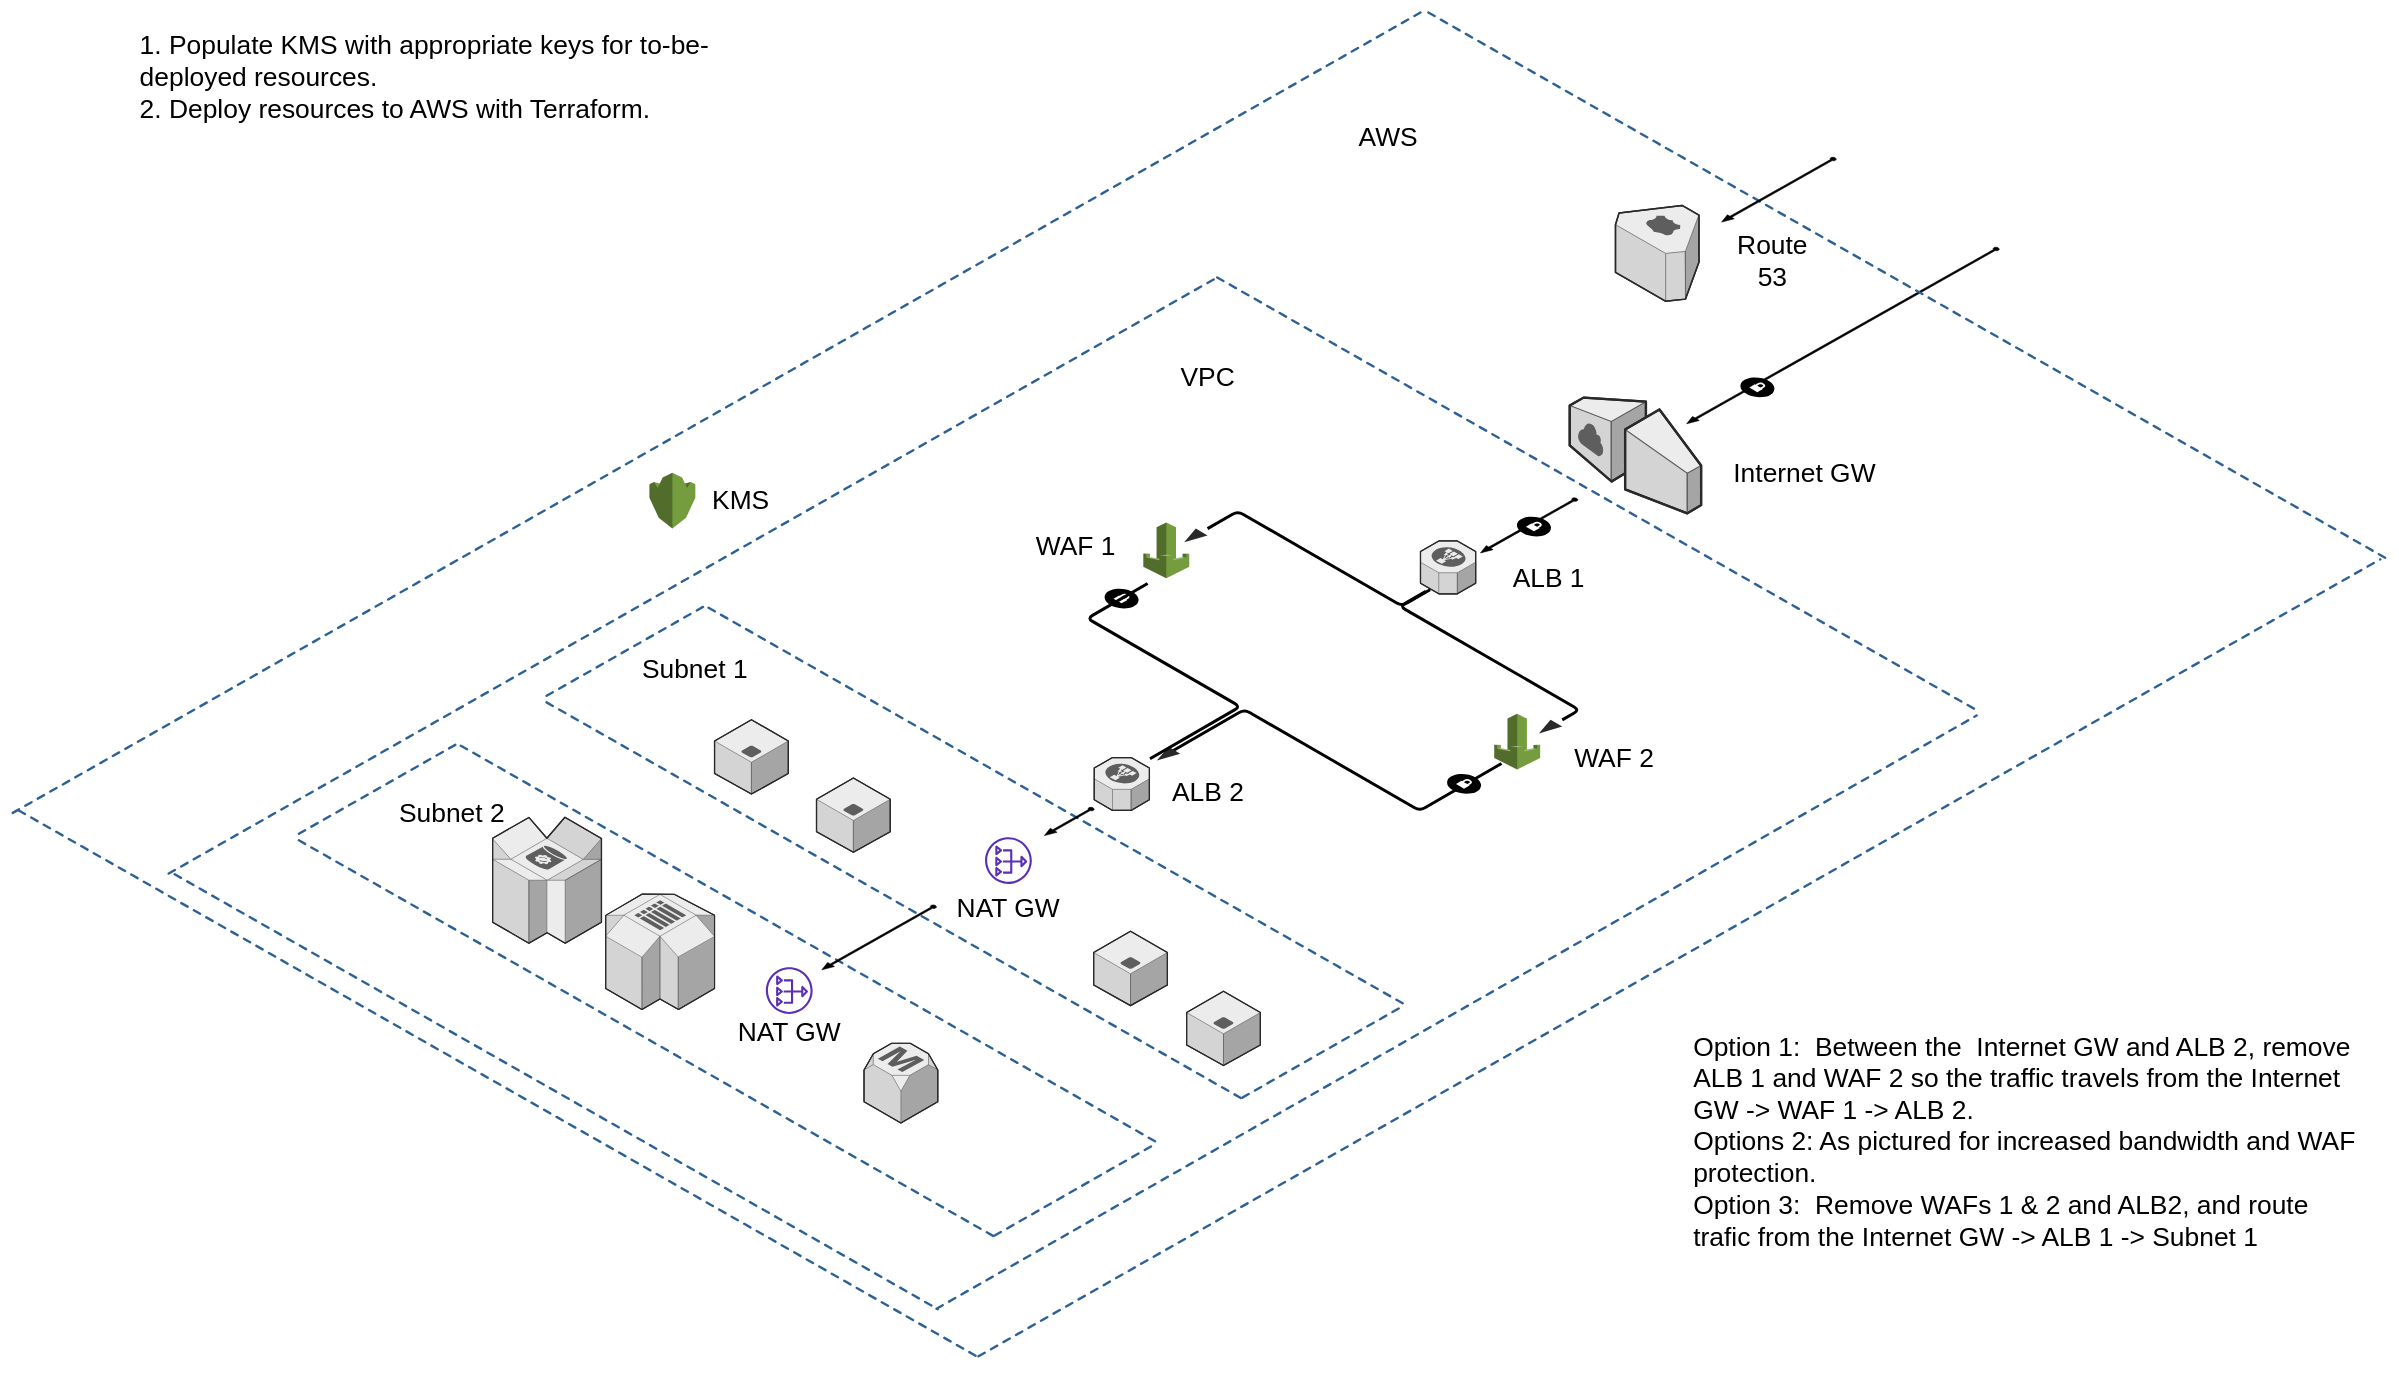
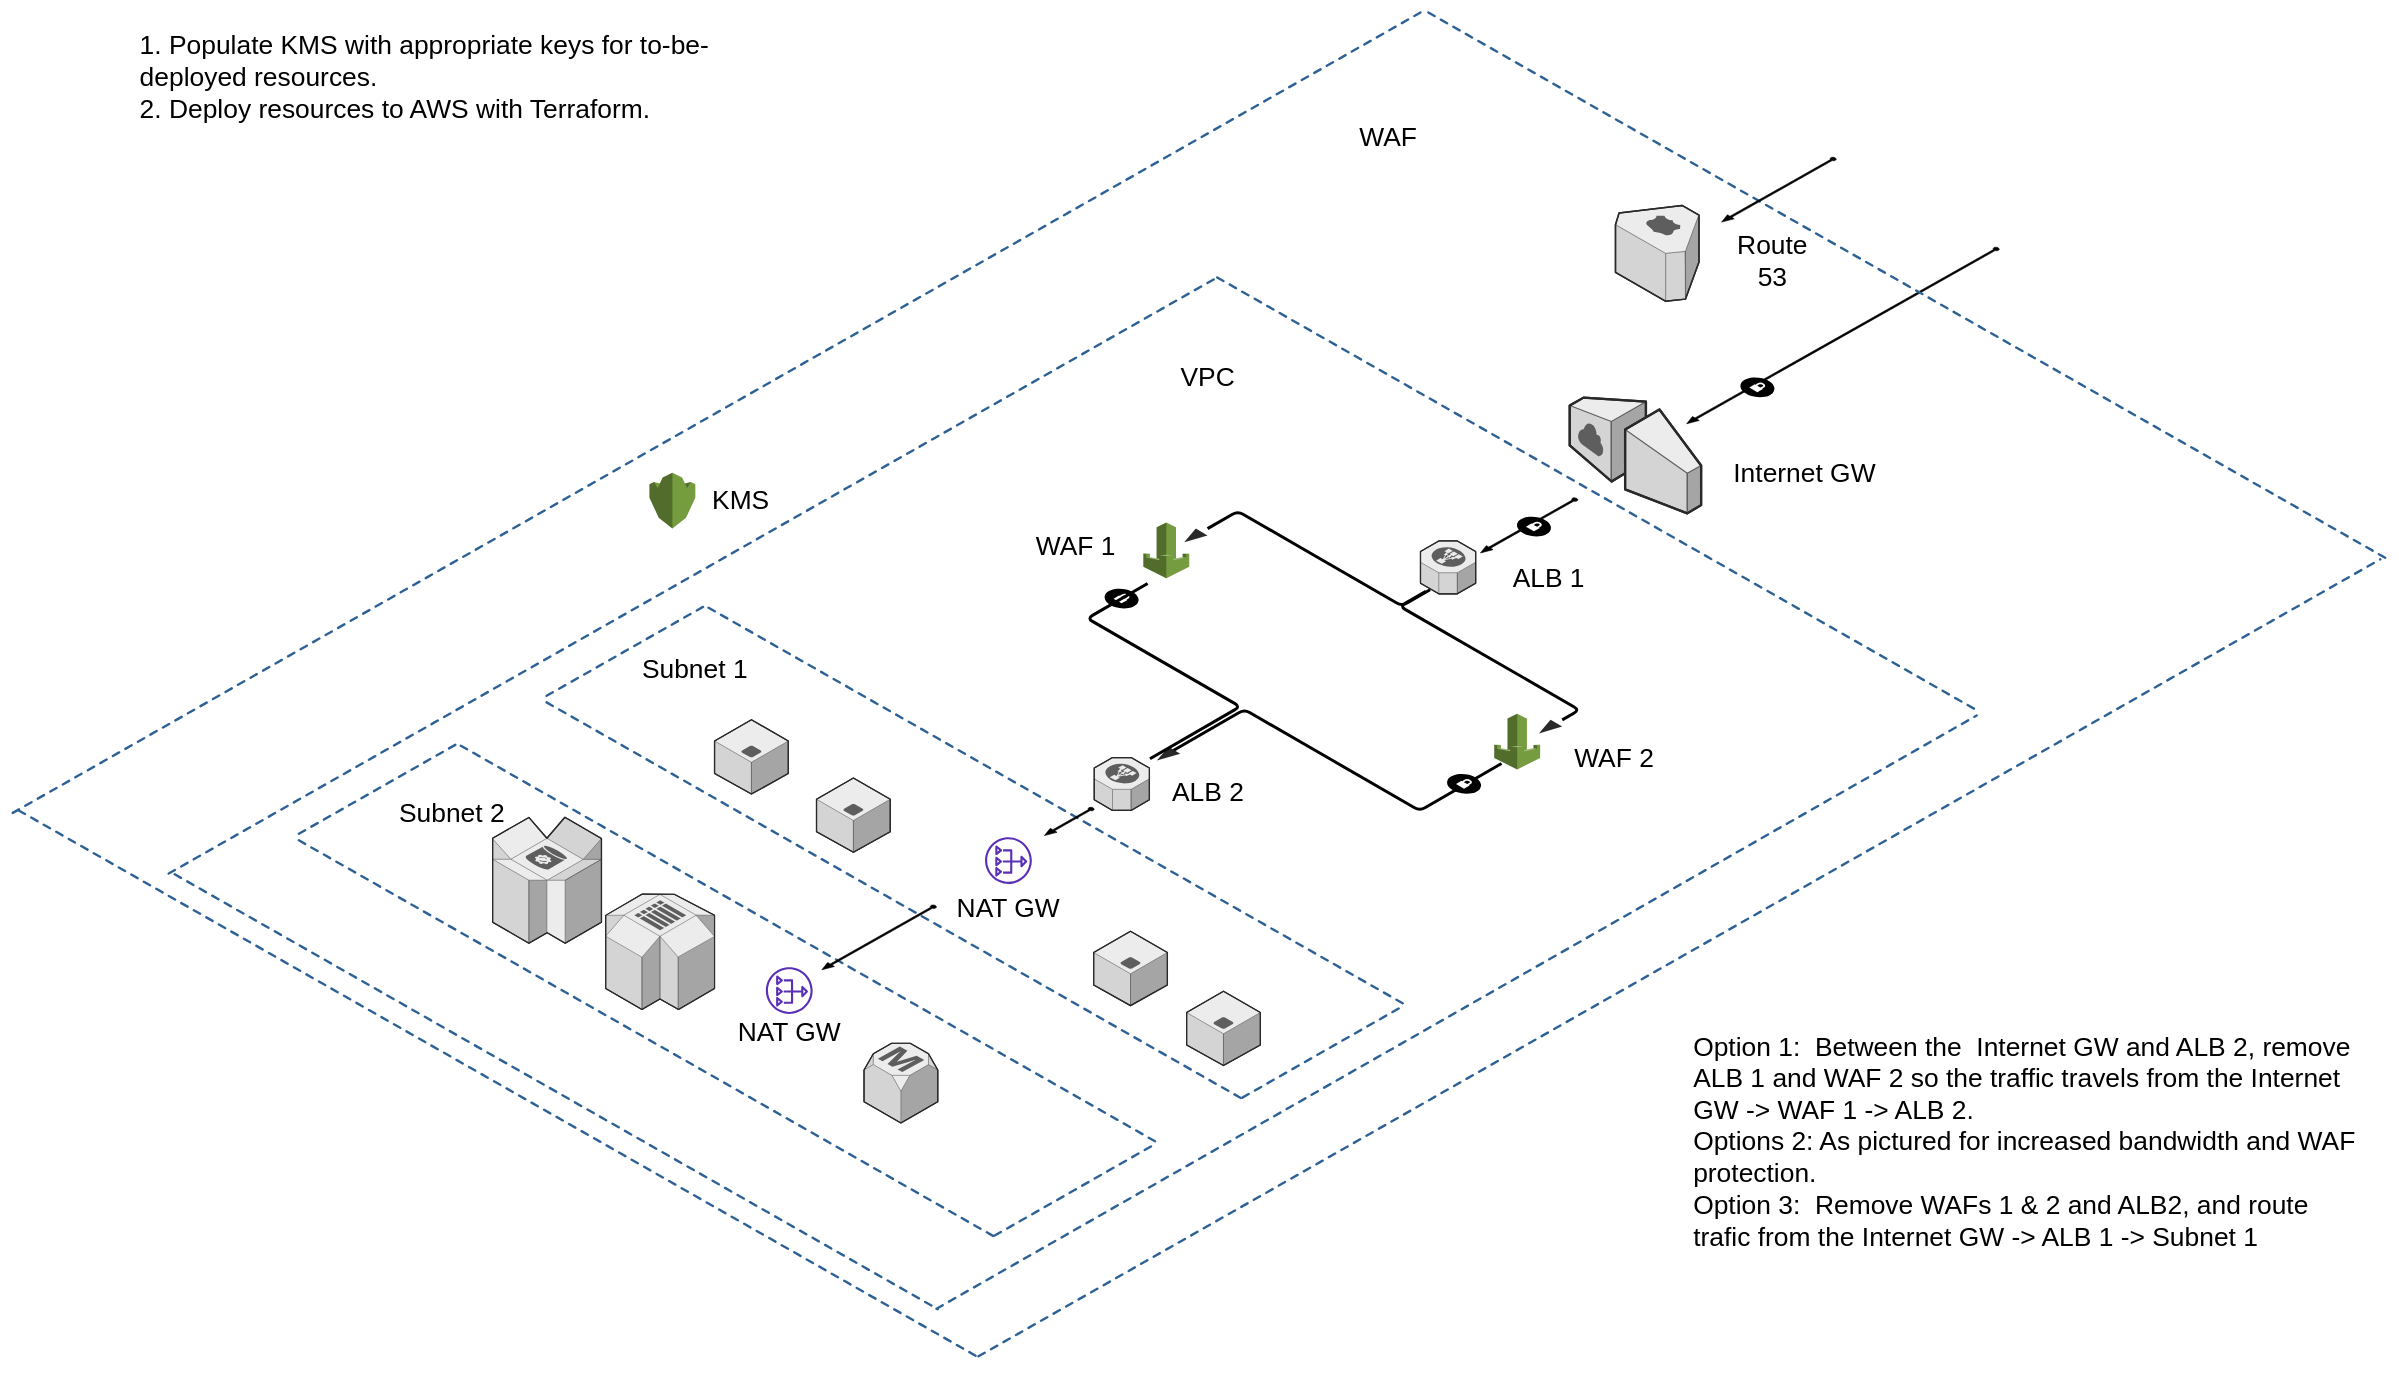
(1388, 137) -> (1388, 137)
